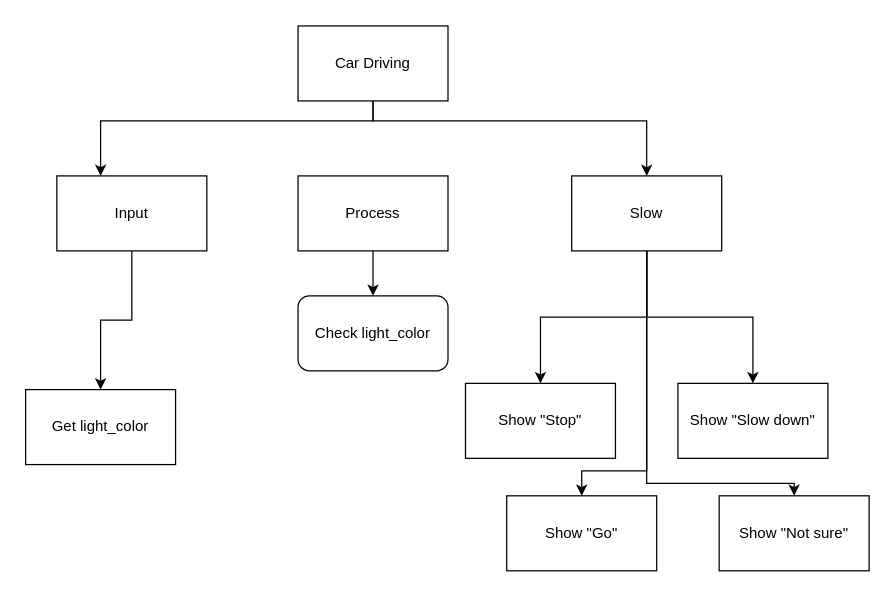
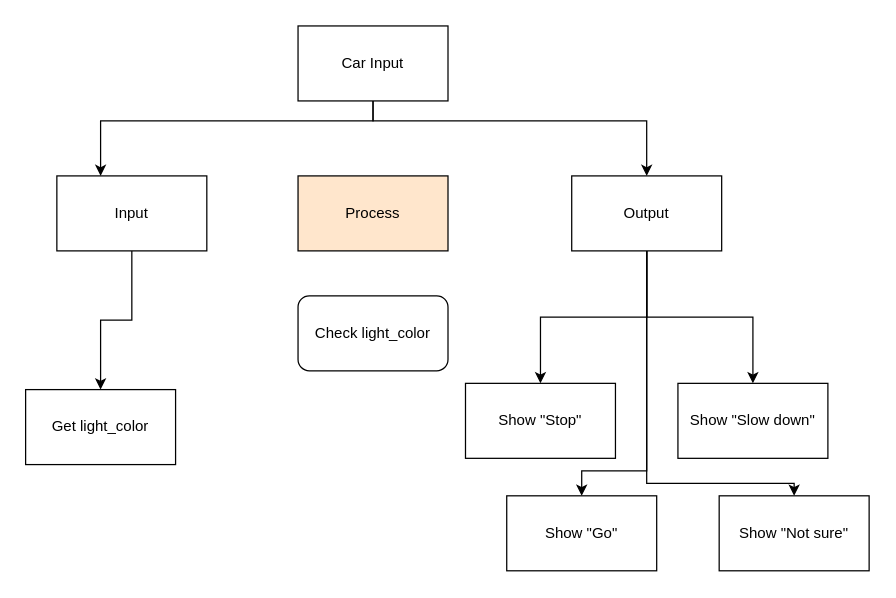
(373, 63) -> (373, 63)
(373, 213) -> (373, 213)
(647, 213) -> (647, 213)
(373, 269) -> none
